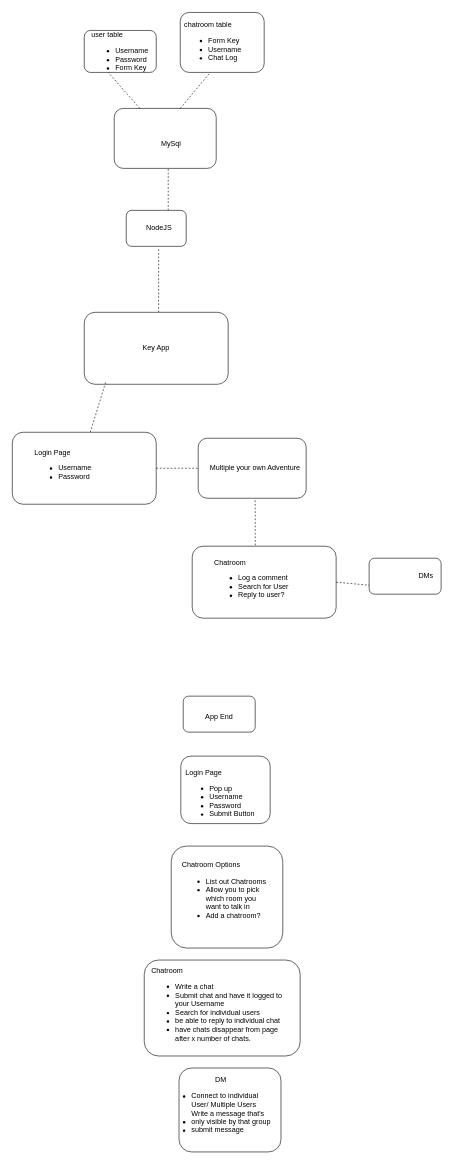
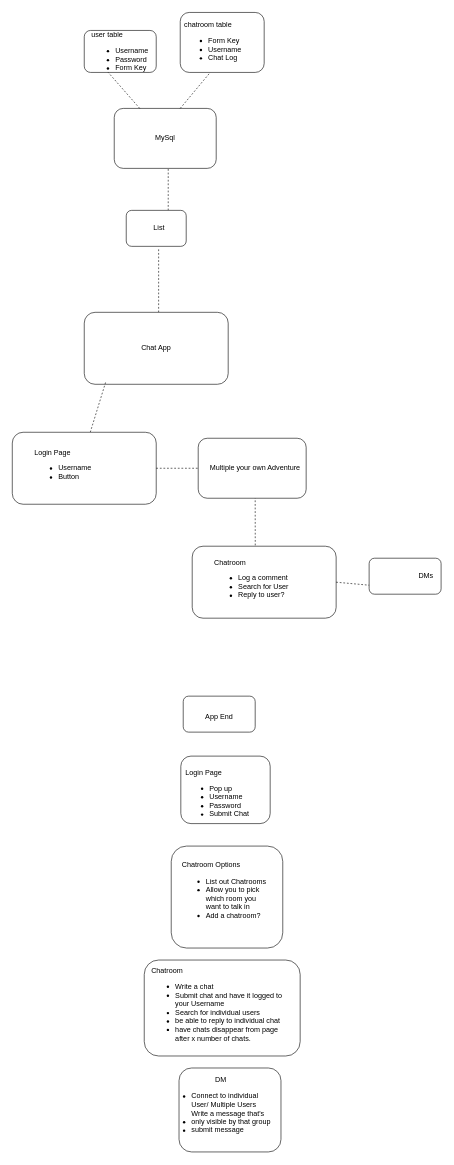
(171, 144) -> (165, 138)
(159, 228) -> (159, 228)
(156, 348) -> (156, 348)
(53, 468) -> (53, 468)
(210, 797) -> (206, 797)
